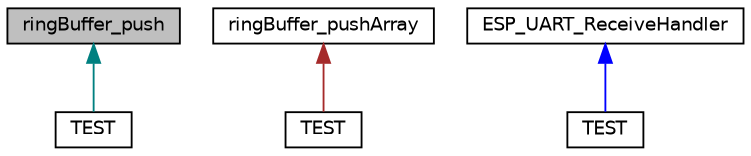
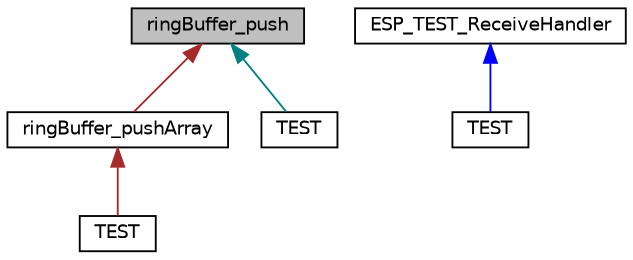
(605, 26) -> (490, 26)
none -> (161, 85)
